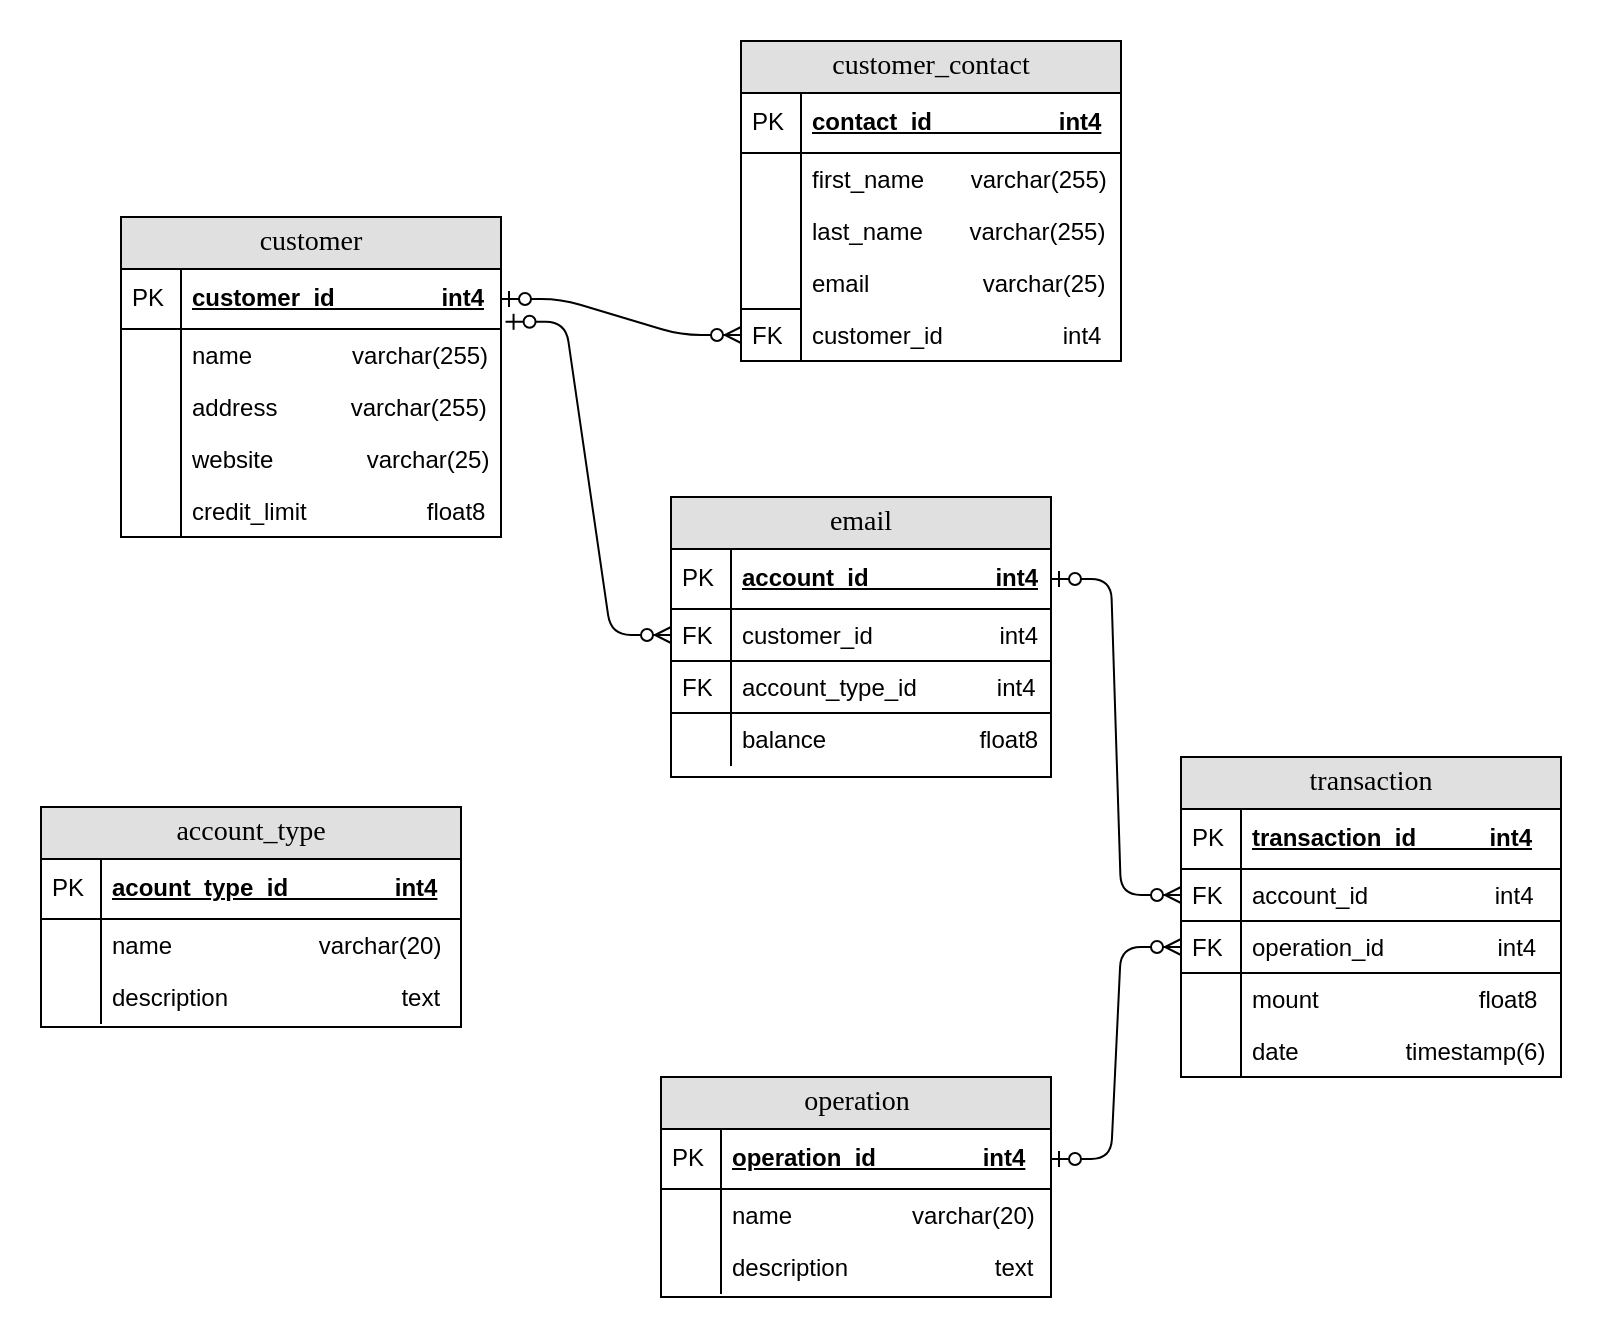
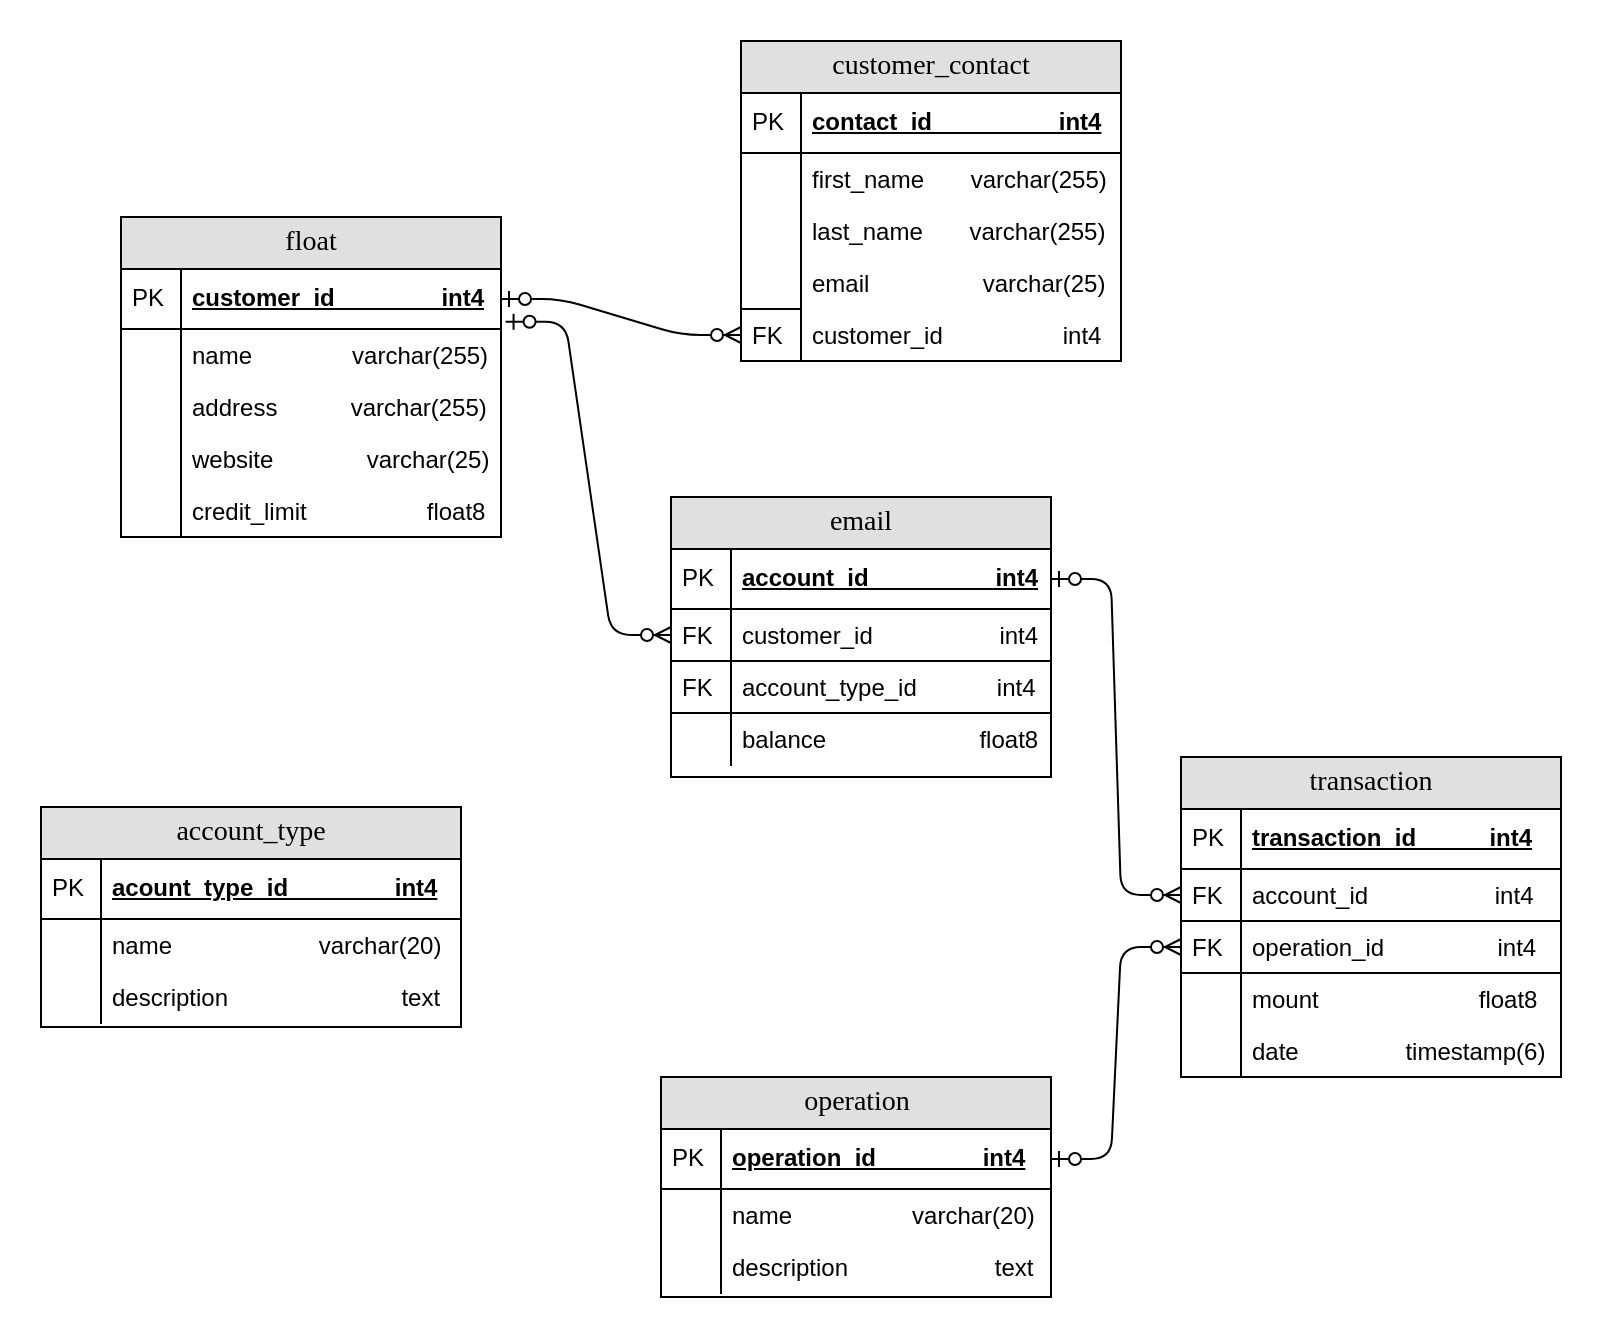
(312, 243) -> (312, 243)
